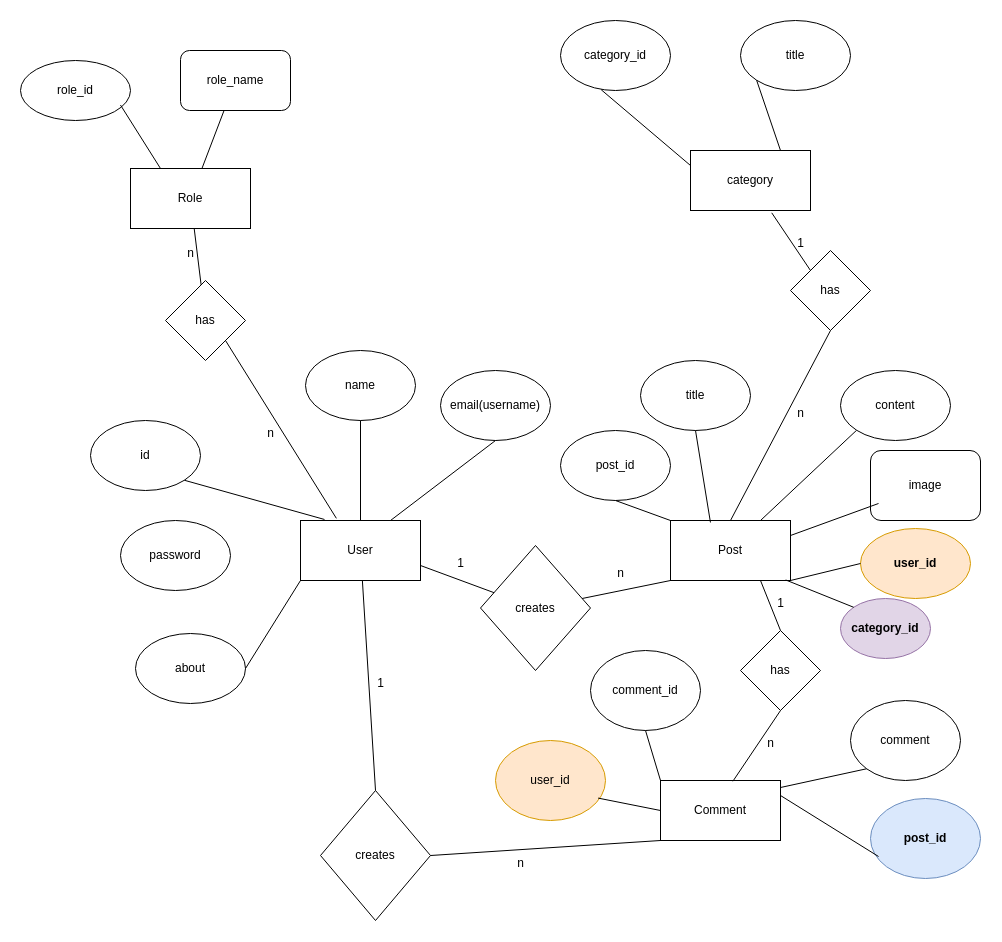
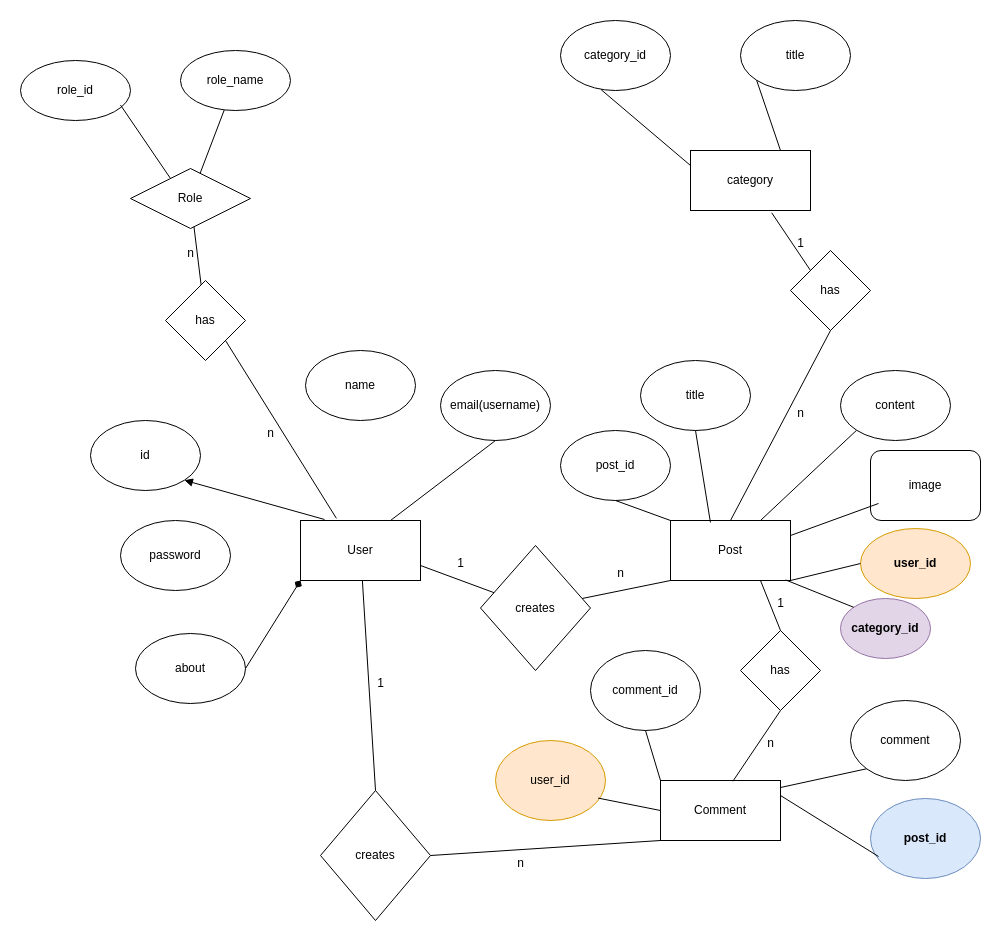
(236, 81) -> (236, 81)
(191, 199) -> (191, 199)
(361, 471) -> none
(189, 482) -> (193, 483)
(298, 585) -> (296, 588)
